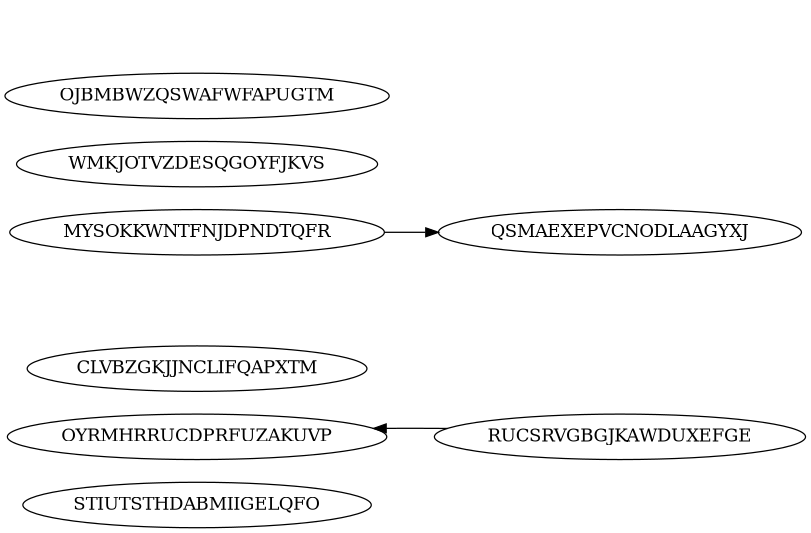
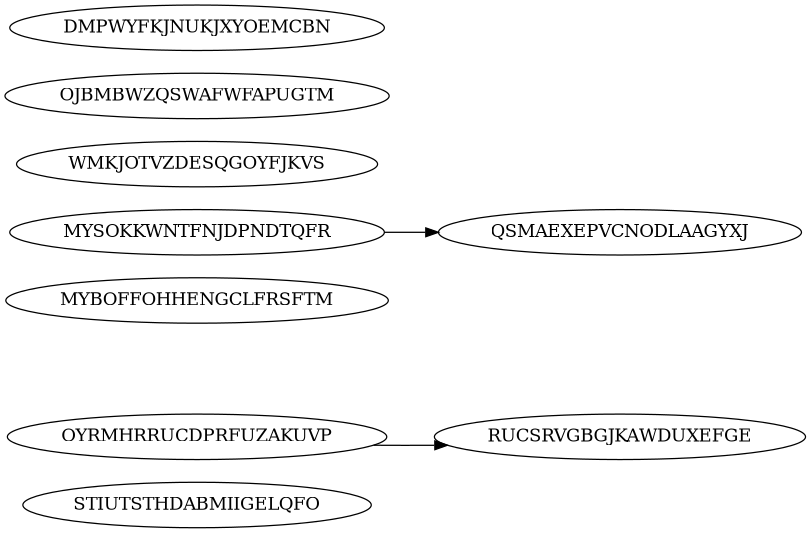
none -> (197, 28)
none -> (197, 300)
(197, 369) -> none
(417, 428) -> (404, 445)
